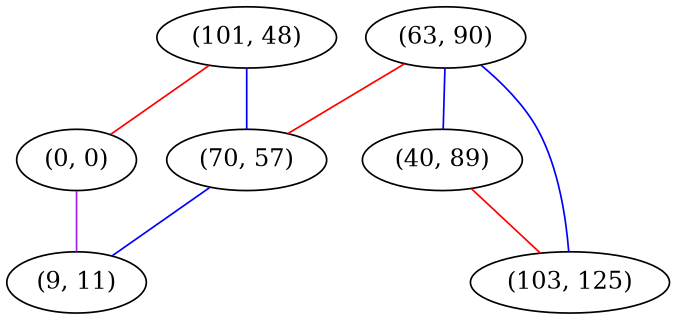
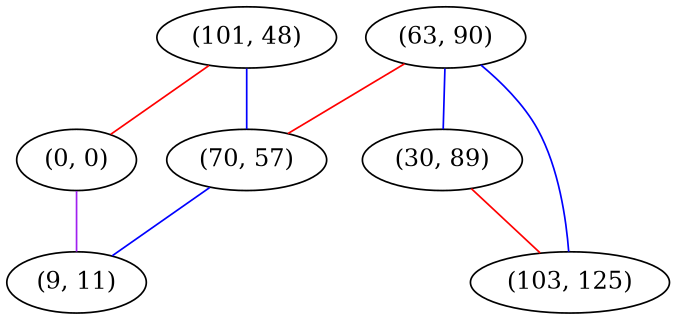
(442, 160) -> (442, 160)
